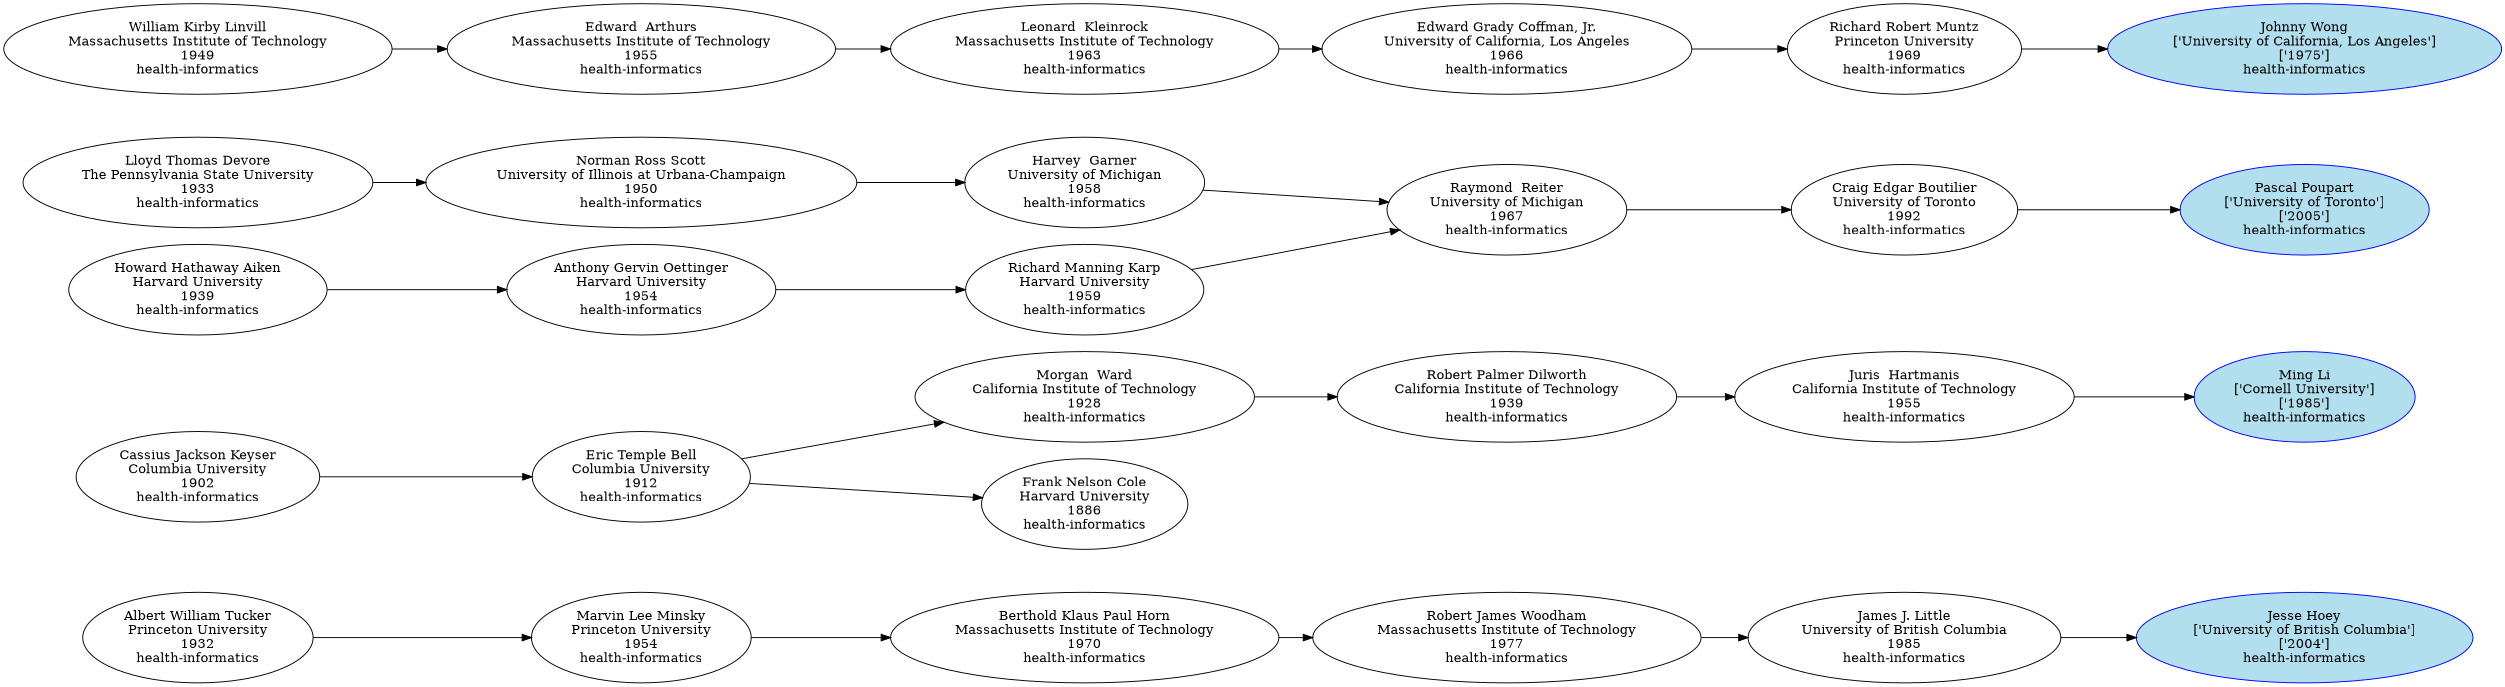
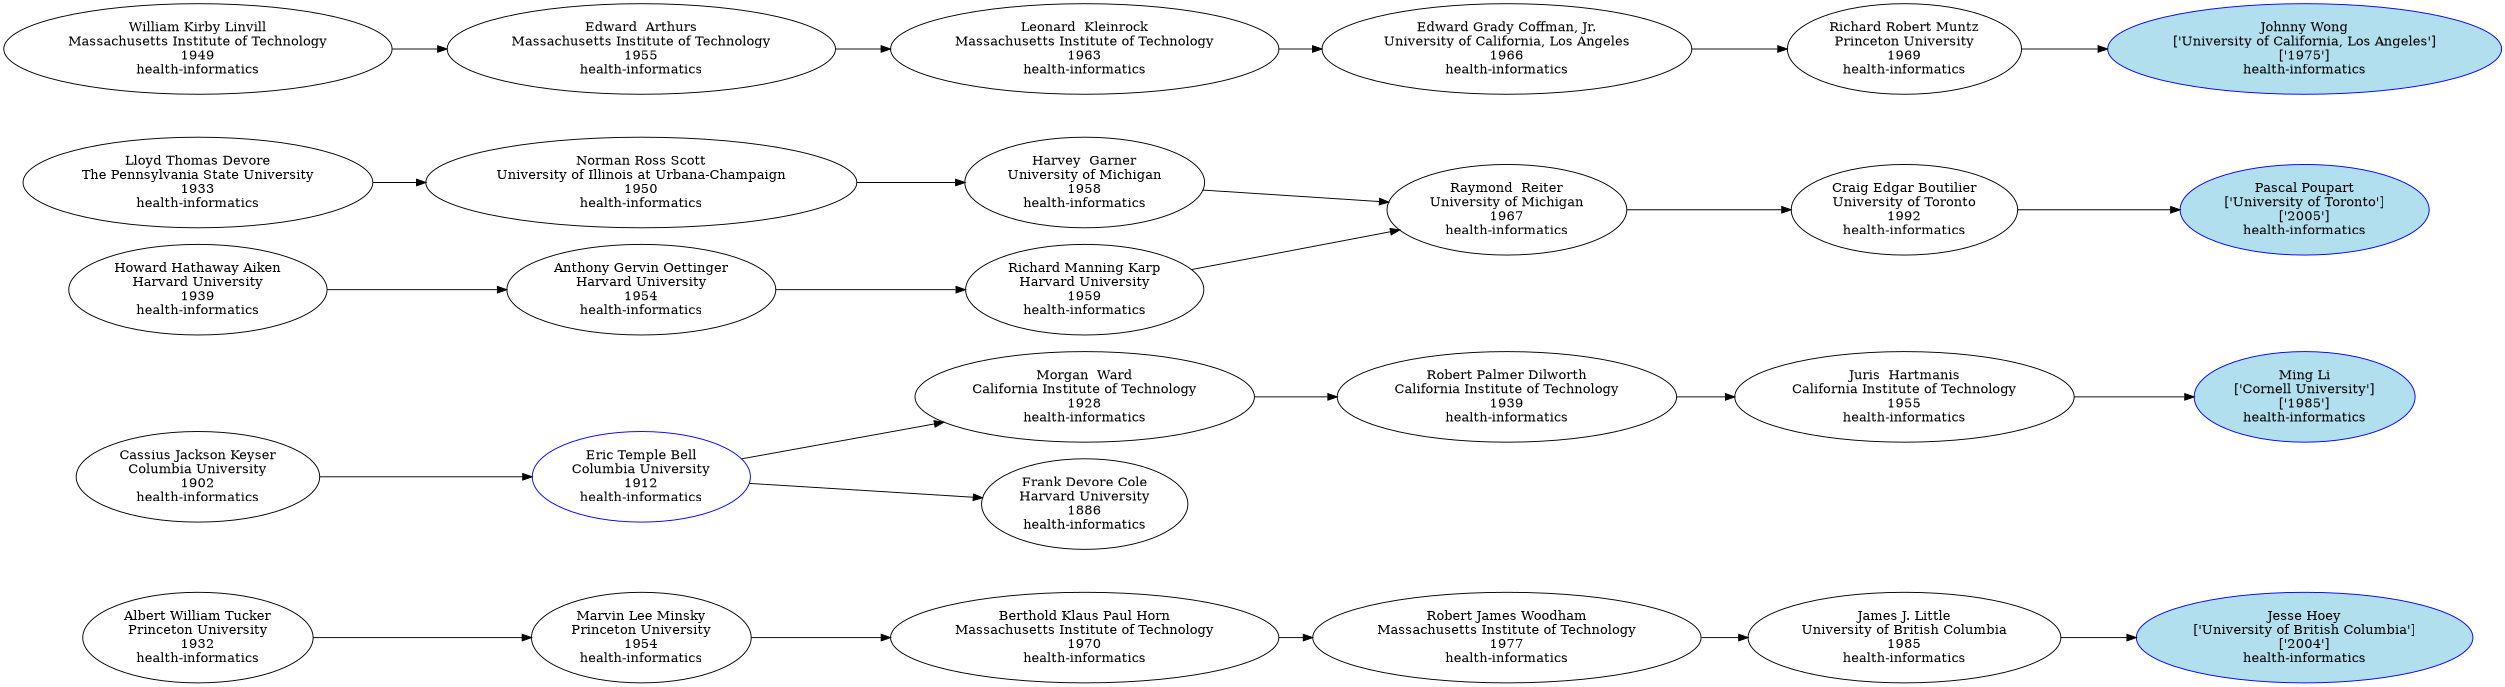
(641, 477) -> (641, 477)
(1085, 504) -> (1085, 504)
